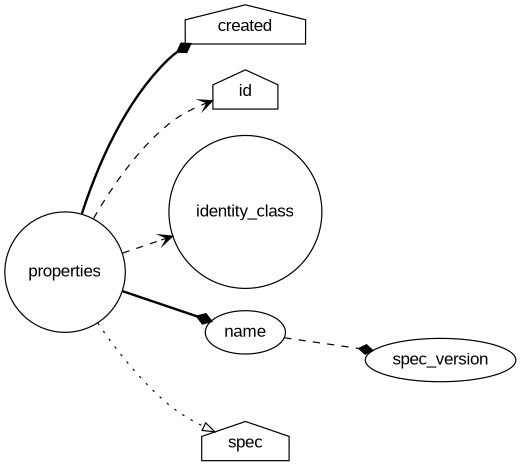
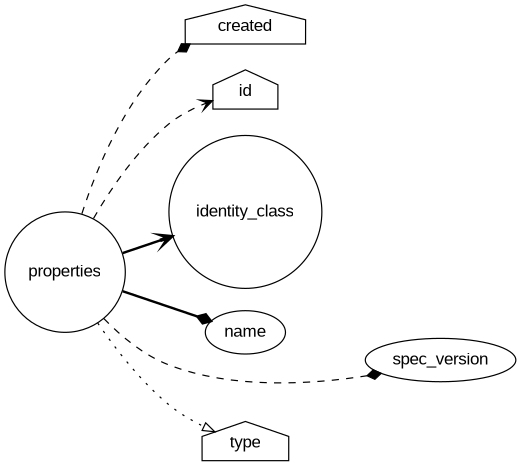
(119, 126) -> (119, 126)
(142, 247) -> (142, 247)
(321, 343) -> (227, 379)
(245, 443) -> (245, 443)
